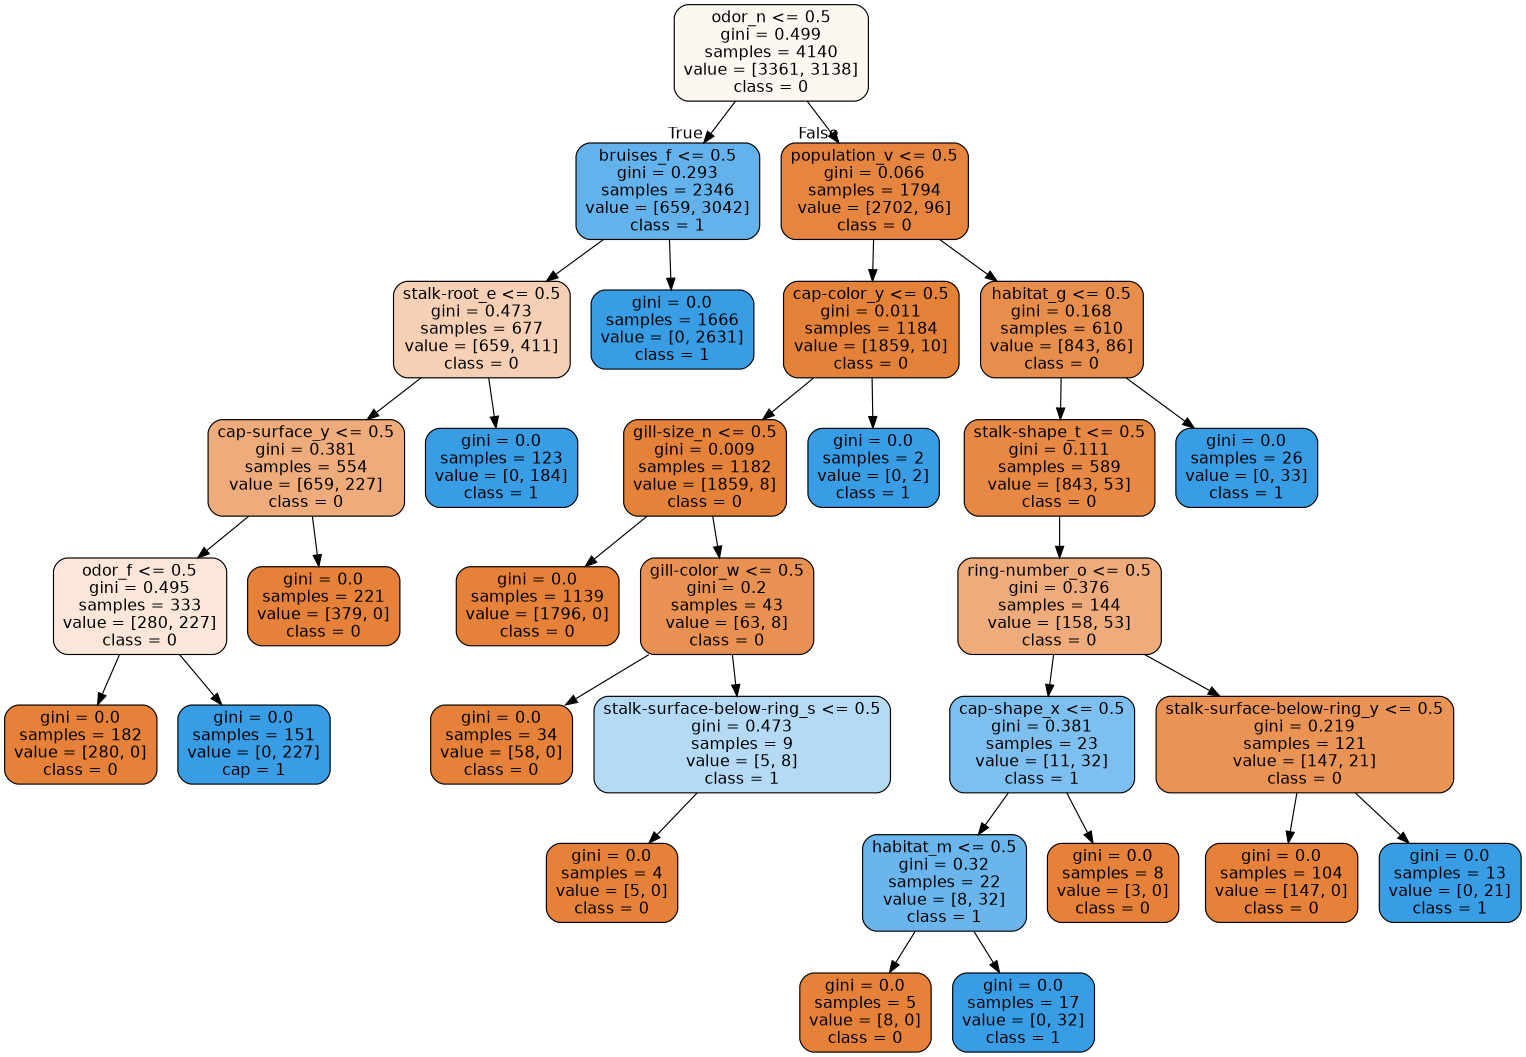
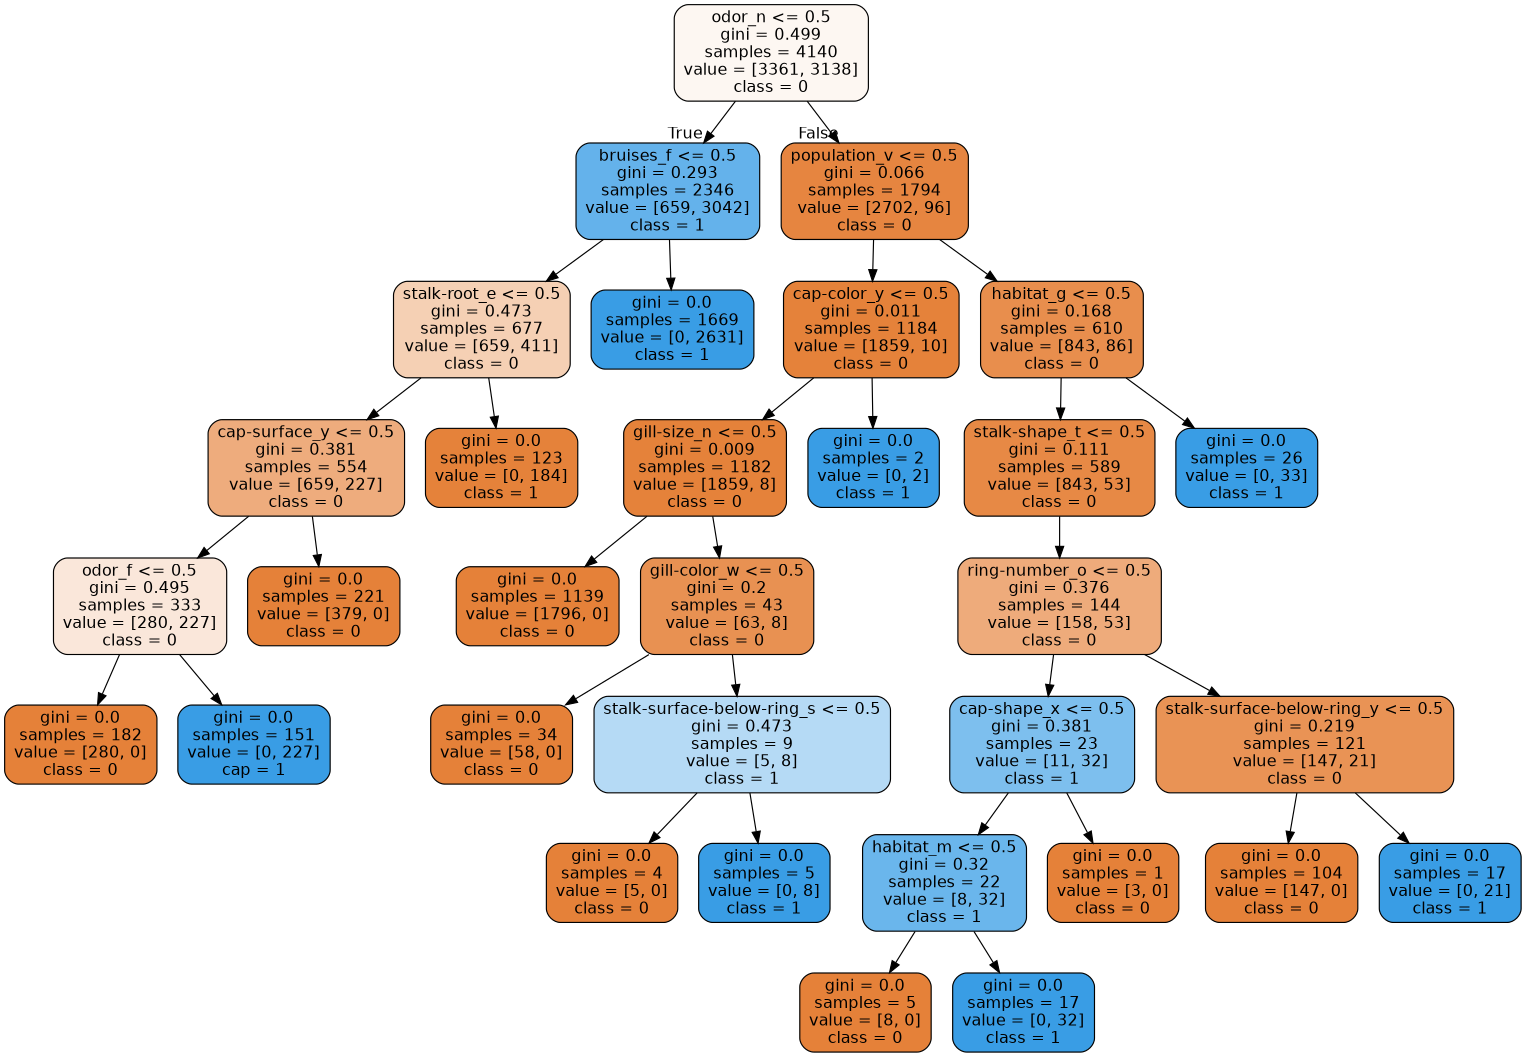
(673, 330) -> (673, 330)
(502, 468) -> (502, 468)
none -> (764, 883)
(1113, 883) -> (1113, 883)
(1450, 883) -> (1450, 883)
